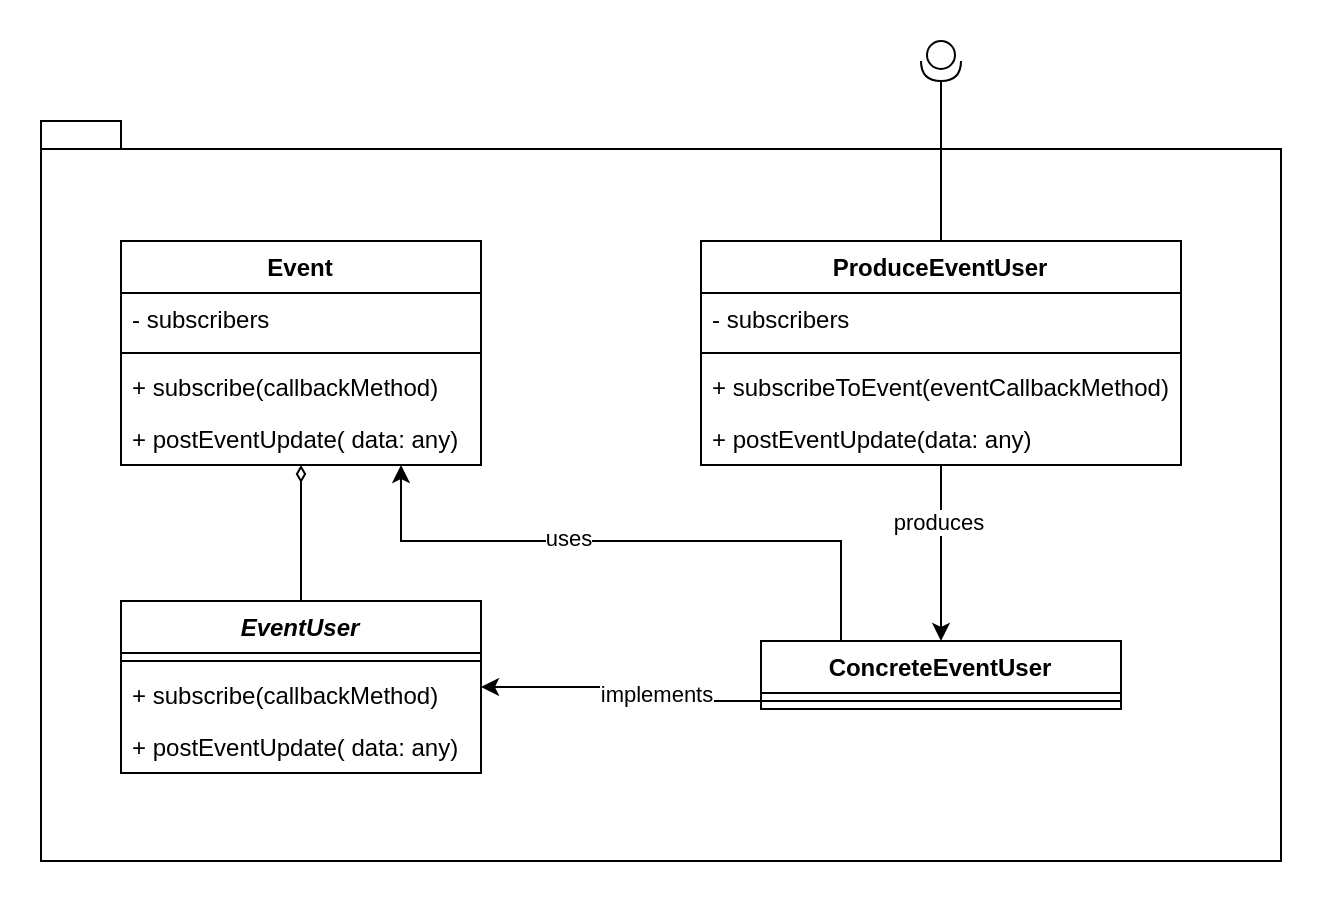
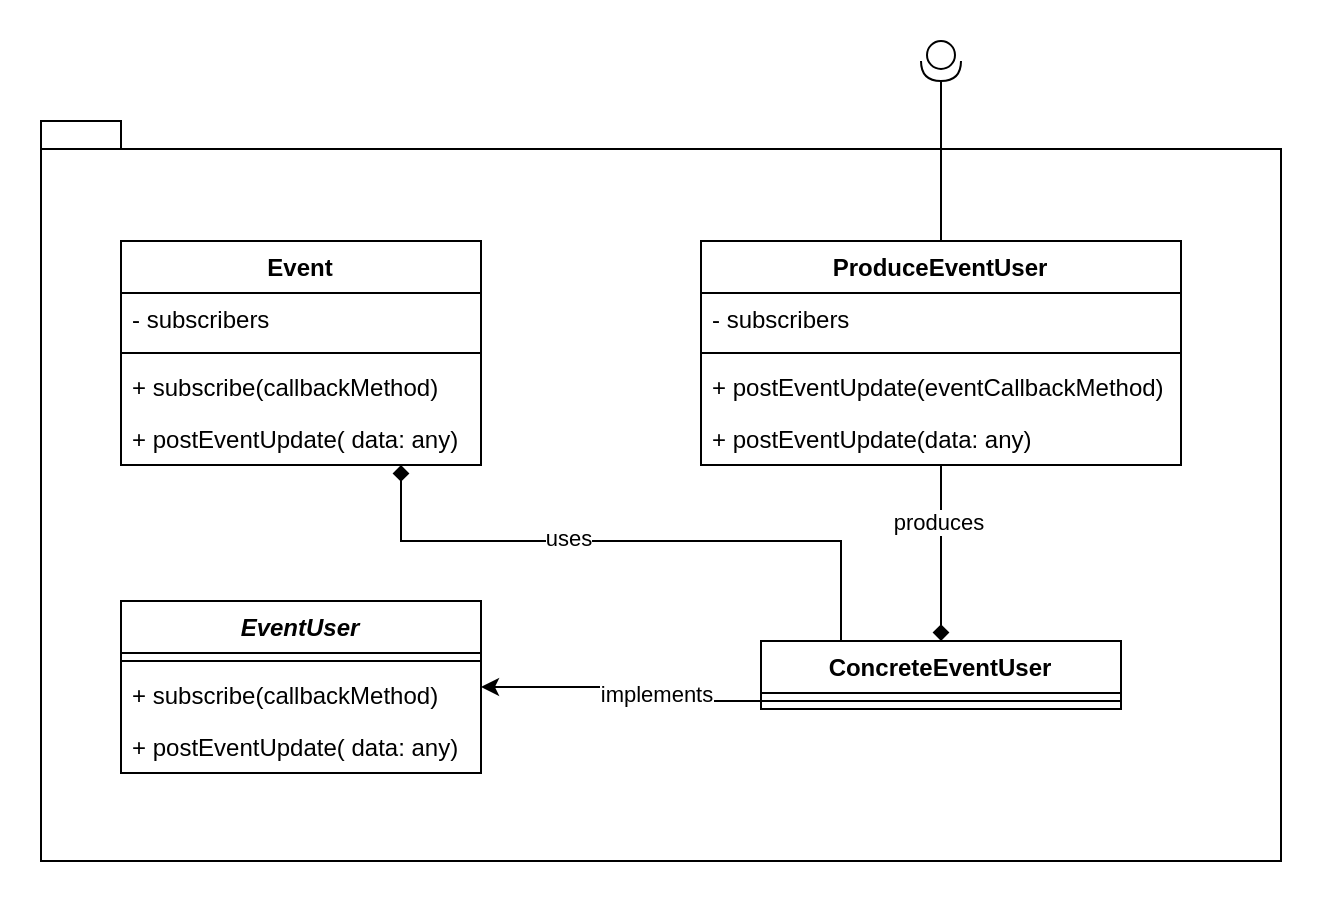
(962, 388) -> (958, 388)
(401, 480) -> (401, 481)
(301, 541) -> none
(941, 626) -> (941, 625)
